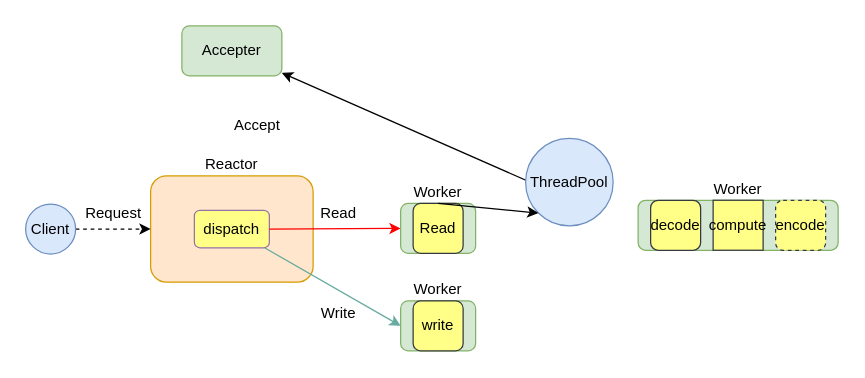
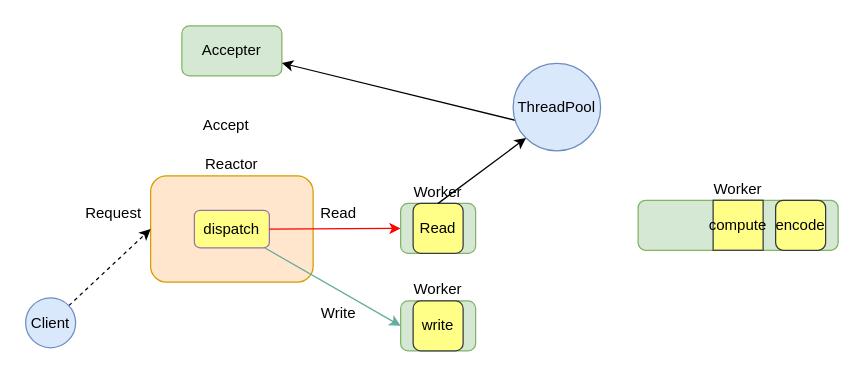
(257, 126) -> (226, 126)
(569, 182) -> (557, 107)
(676, 225) -> none
(801, 225) -> (801, 225)
(51, 229) -> (51, 323)
